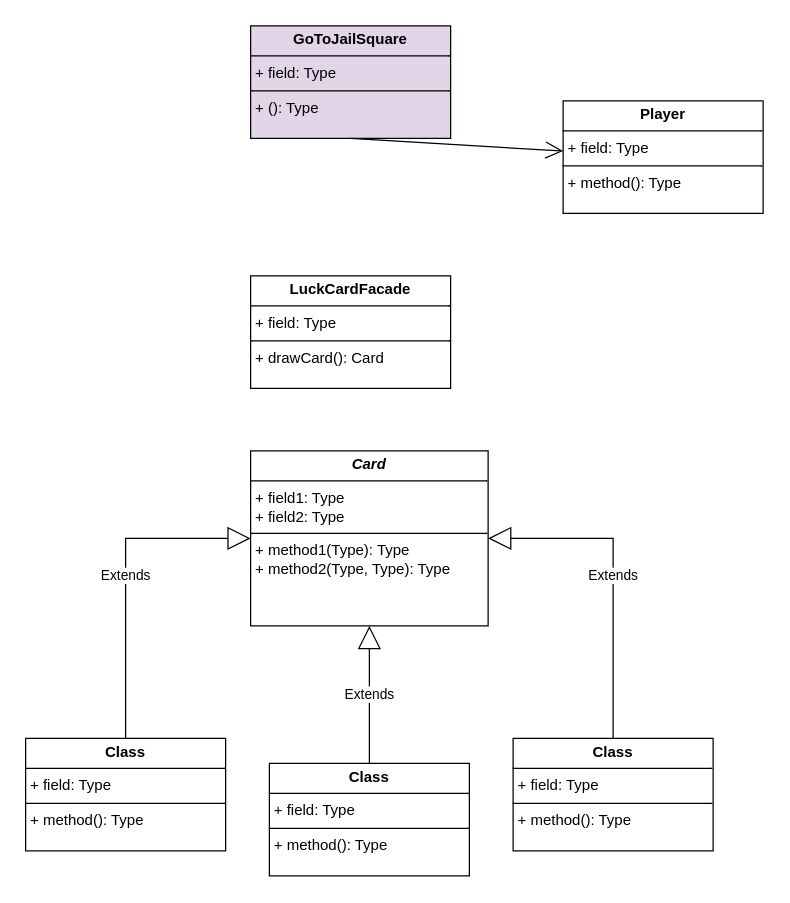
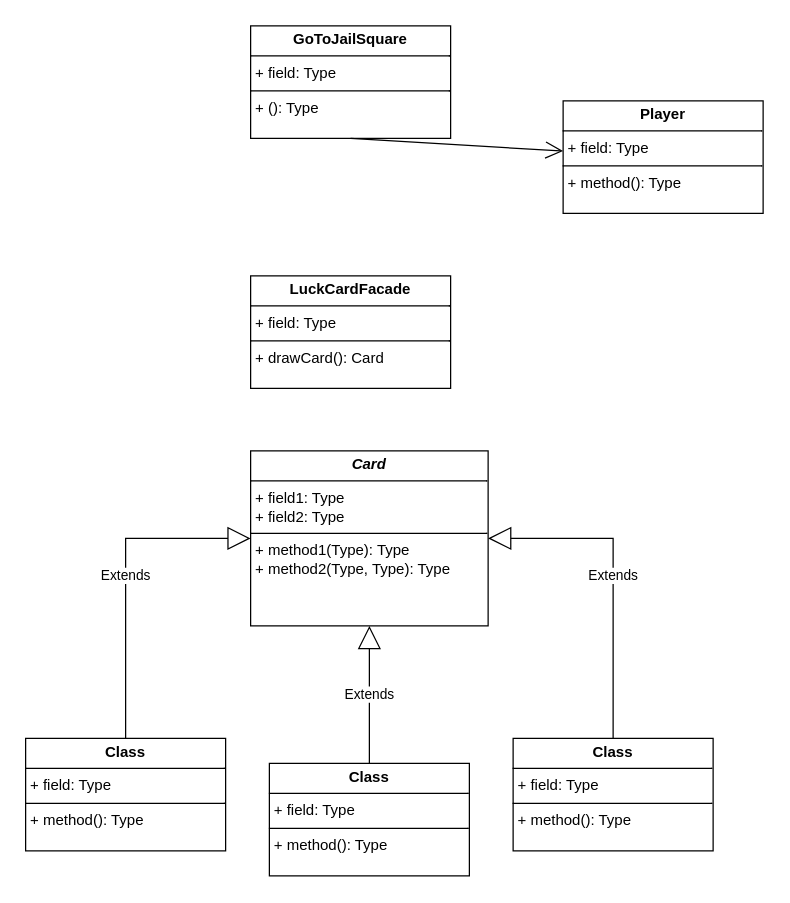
(351, 82) -> (351, 82)
